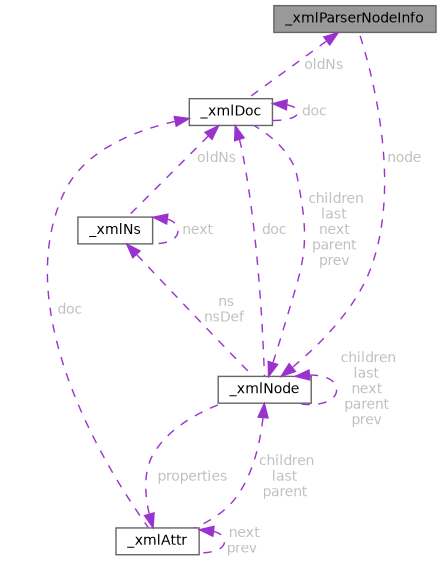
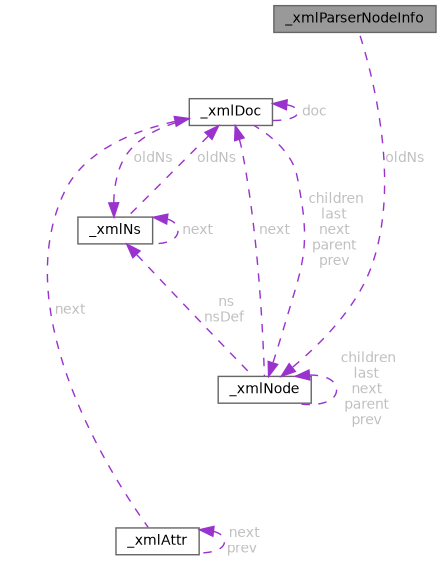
(287, 70) -> (134, 146)
(403, 159) -> (403, 159)
(272, 230) -> (272, 230)
(68, 310) -> (68, 310)
(161, 444) -> none
(245, 483) -> none
